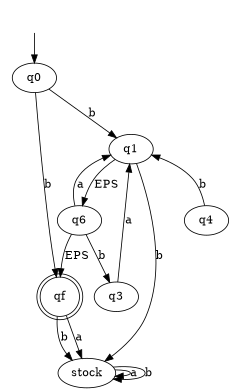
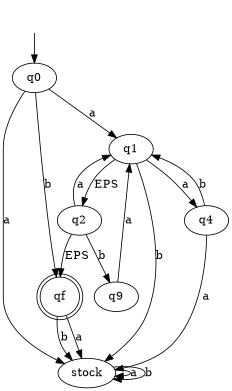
(93, 113) -> (93, 113)
none -> (171, 179)
(79, 220) -> (79, 220)
none -> (3, 235)
(116, 297) -> (116, 297)
none -> (189, 319)
